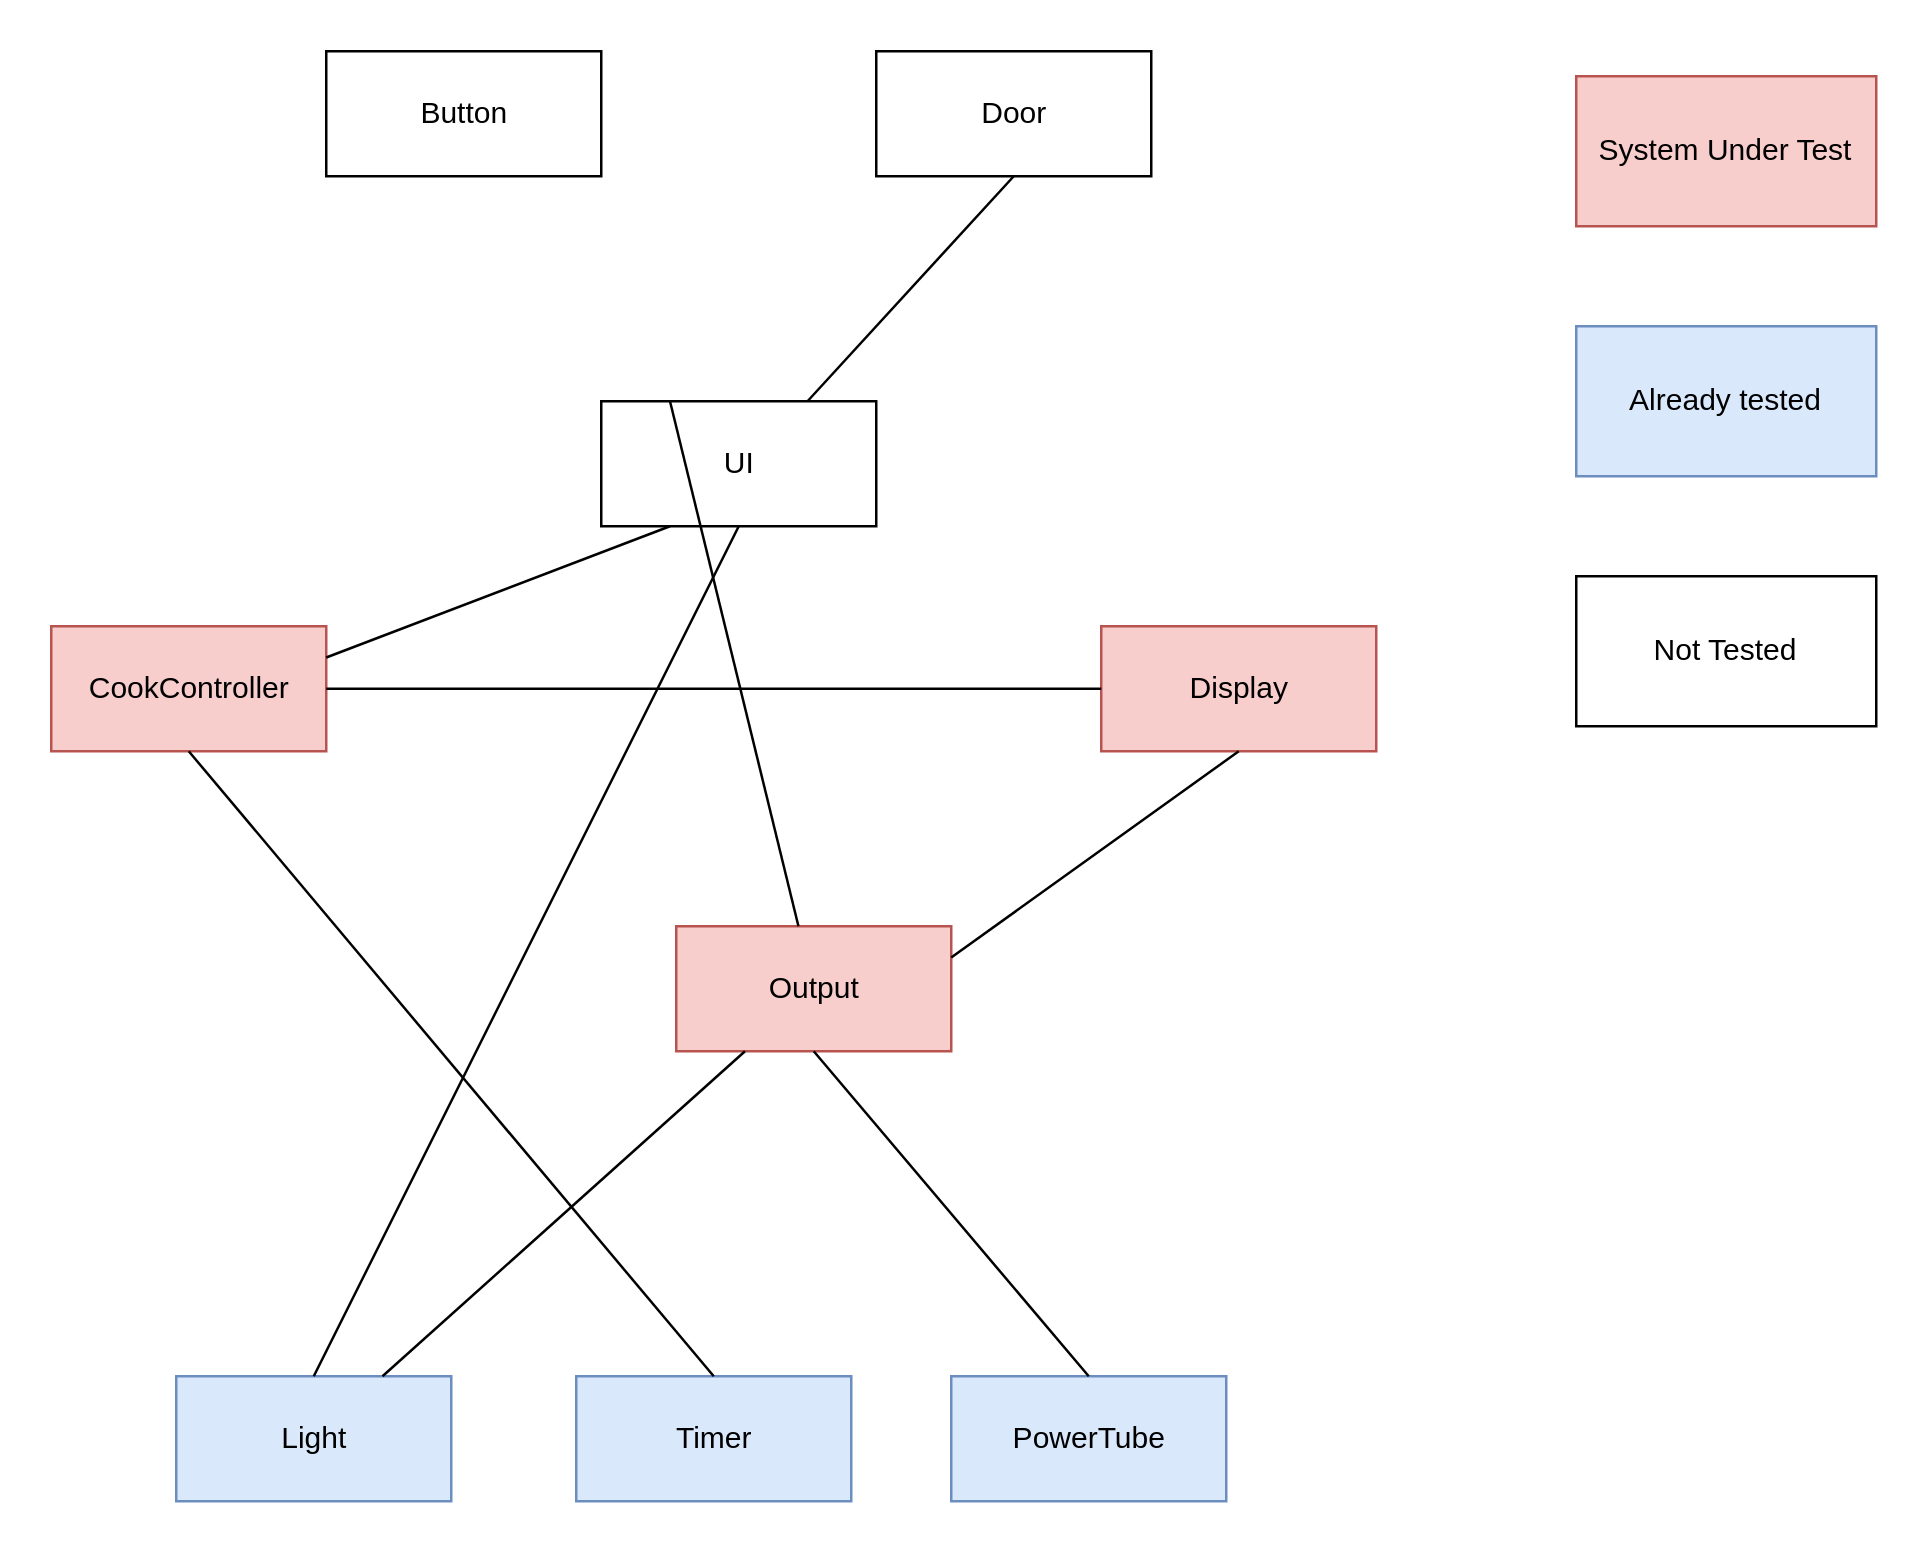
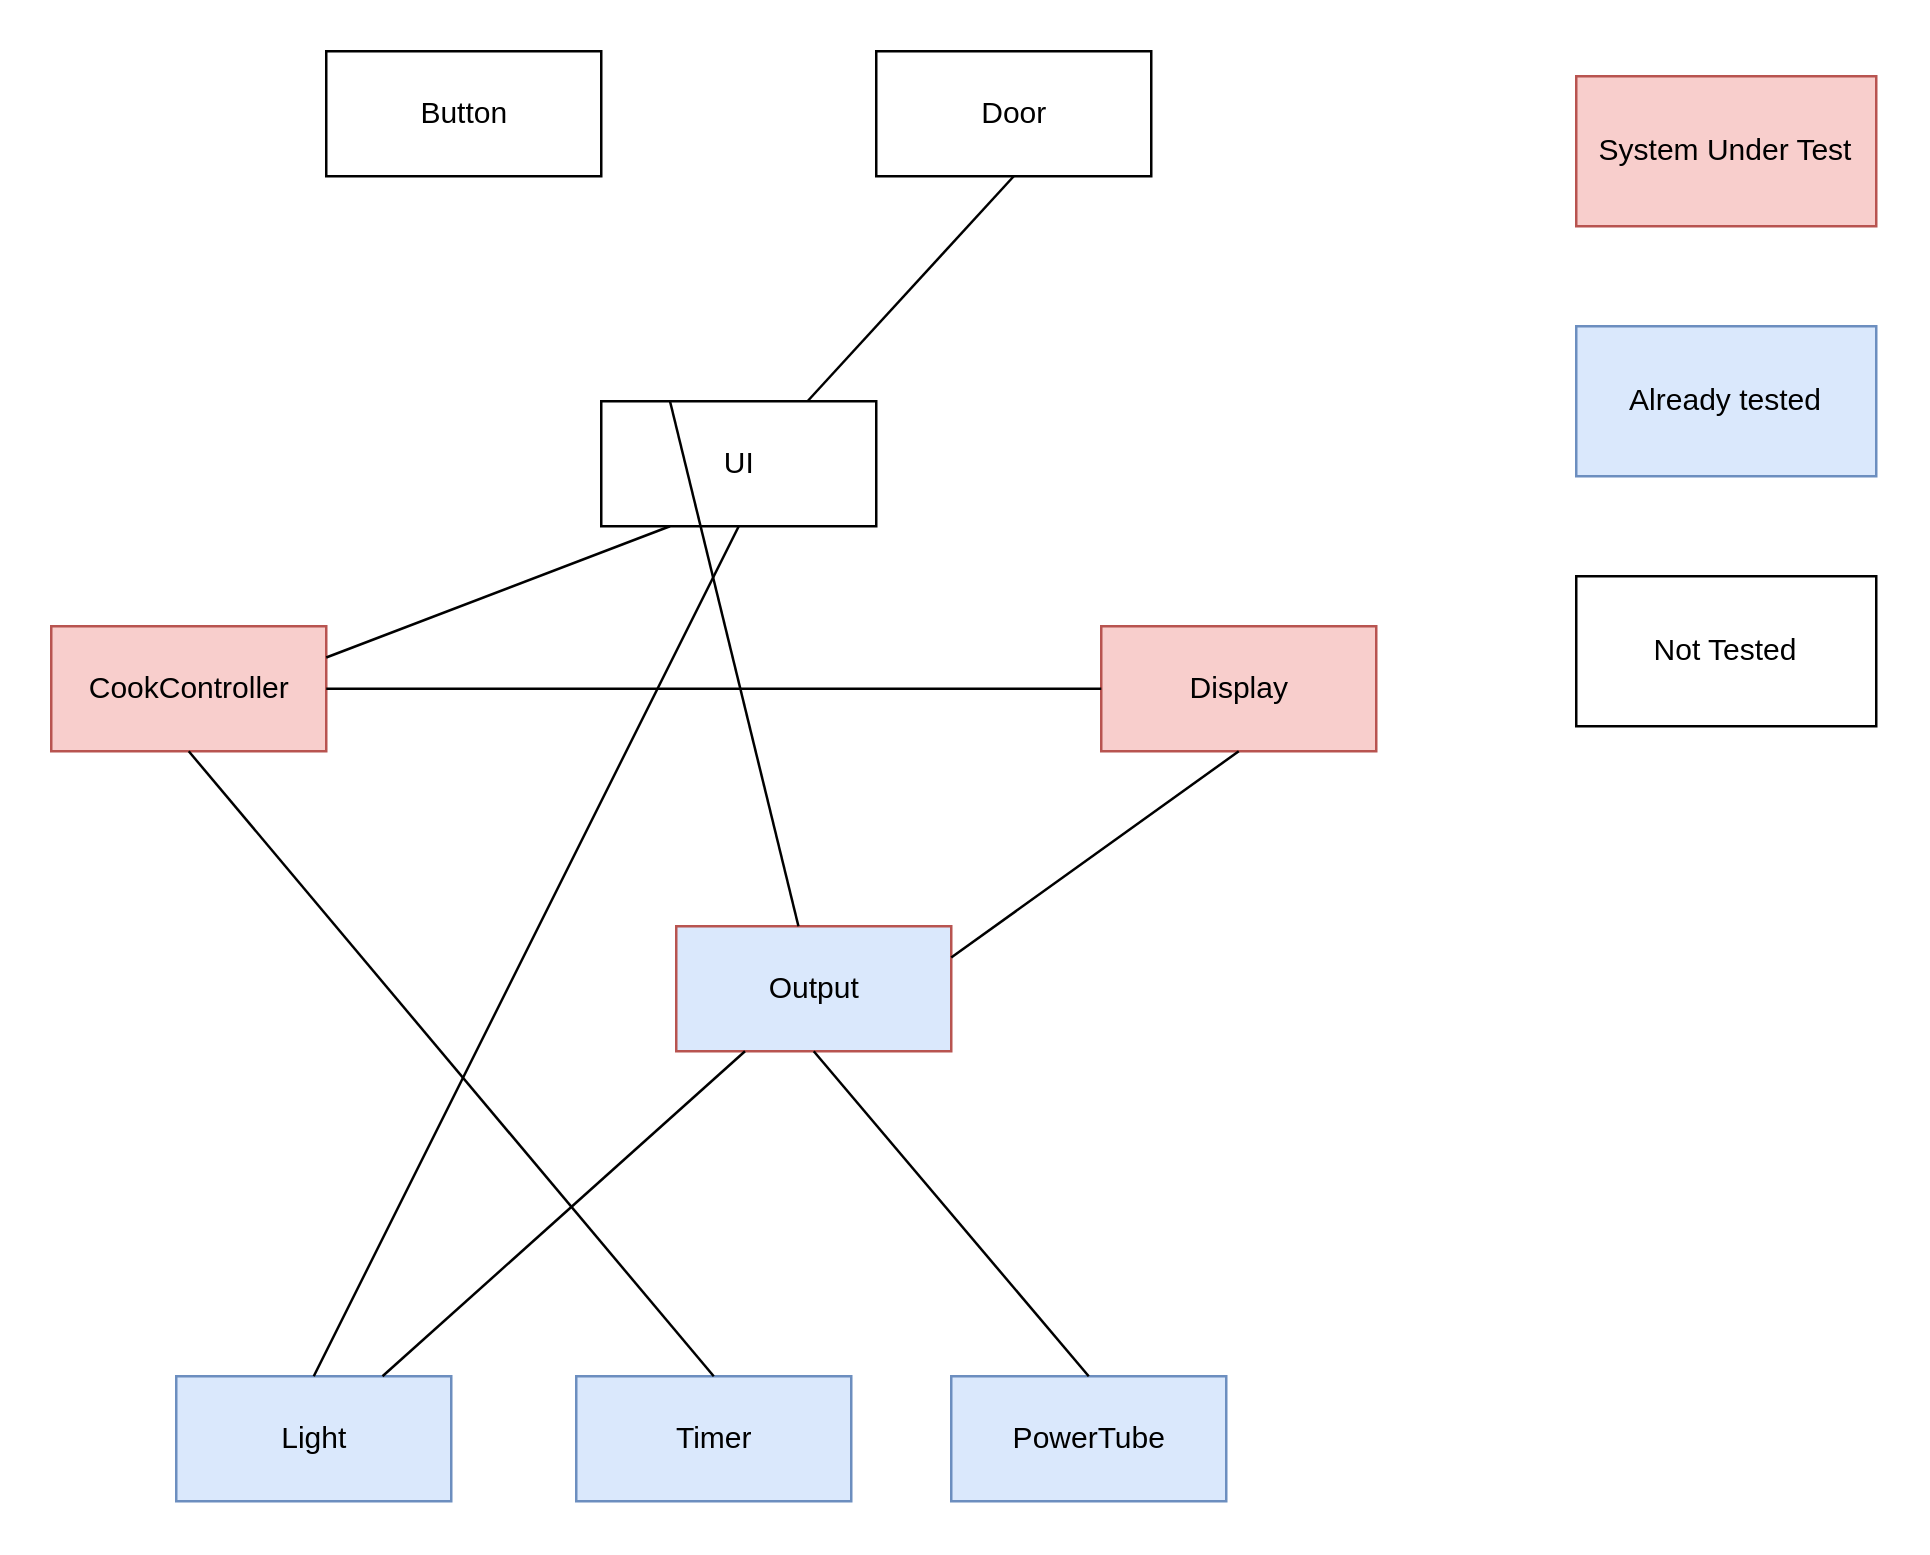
(814, 989) -> (814, 989)
